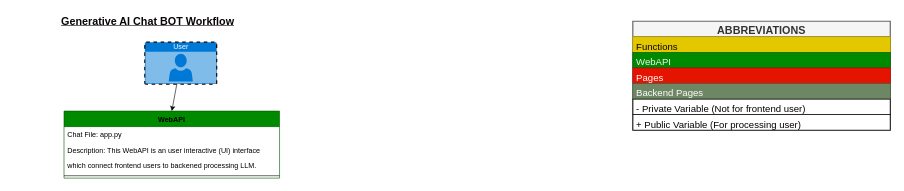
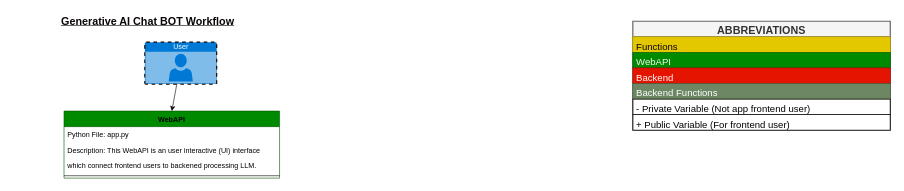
(650, 78) -> (655, 78)
(670, 93) -> (680, 93)
(738, 109) -> (738, 109)
(729, 125) -> (725, 125)
(95, 135) -> (99, 135)
